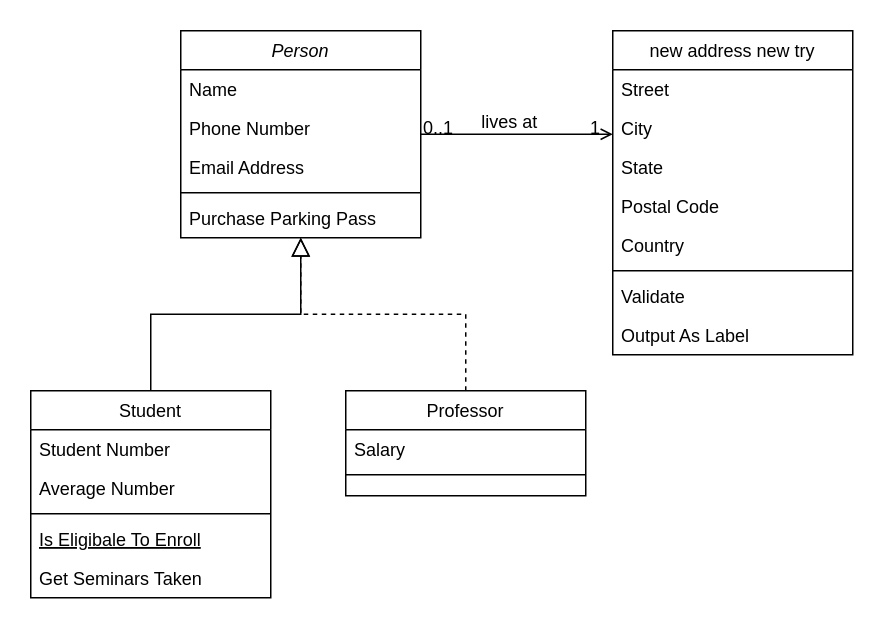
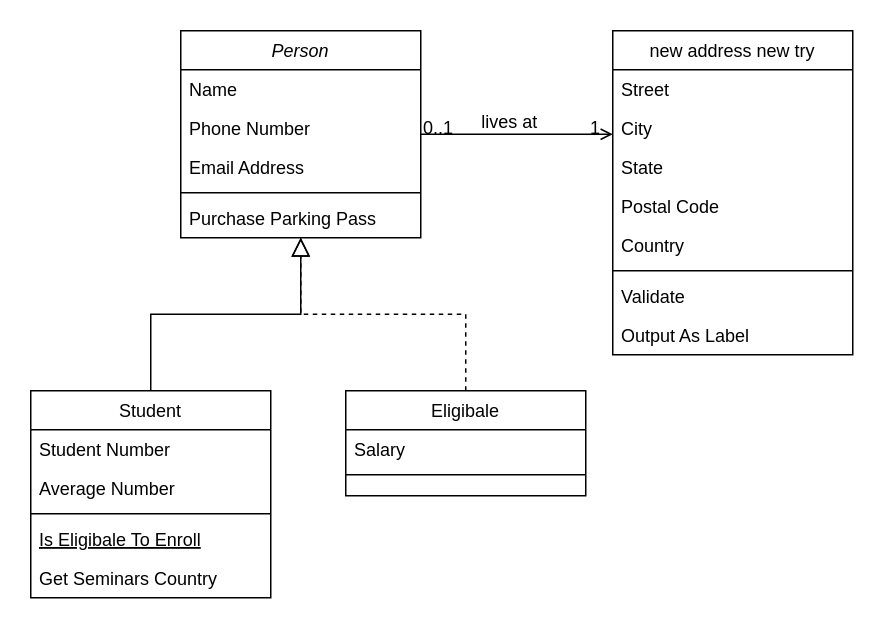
(465, 411) -> (465, 411)
(123, 579) -> (133, 579)
